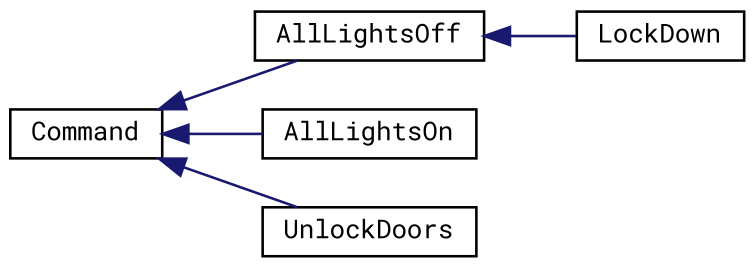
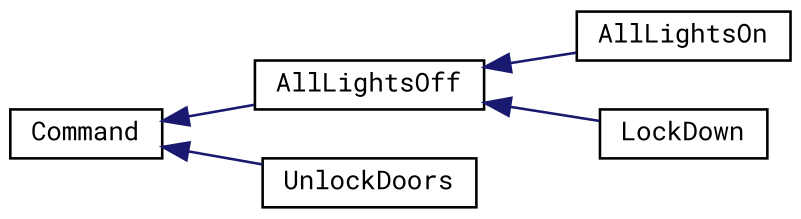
(226, 134) -> (543, 58)
